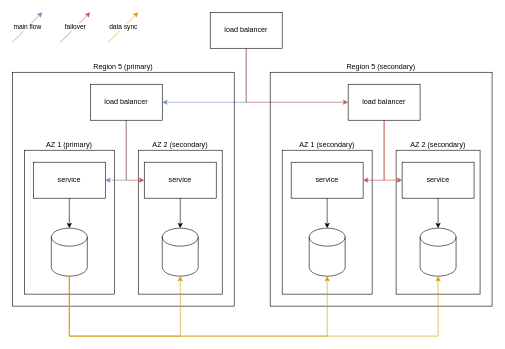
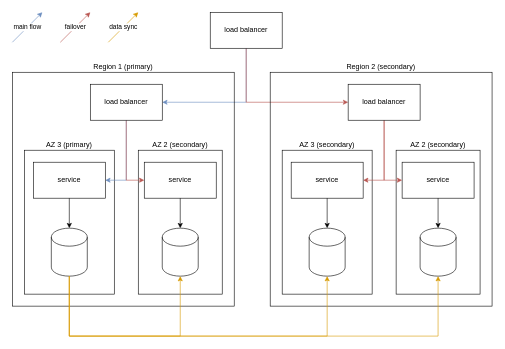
(123, 66) -> (123, 66)
(381, 66) -> (381, 66)
(69, 144) -> (69, 144)
(327, 144) -> (327, 144)
